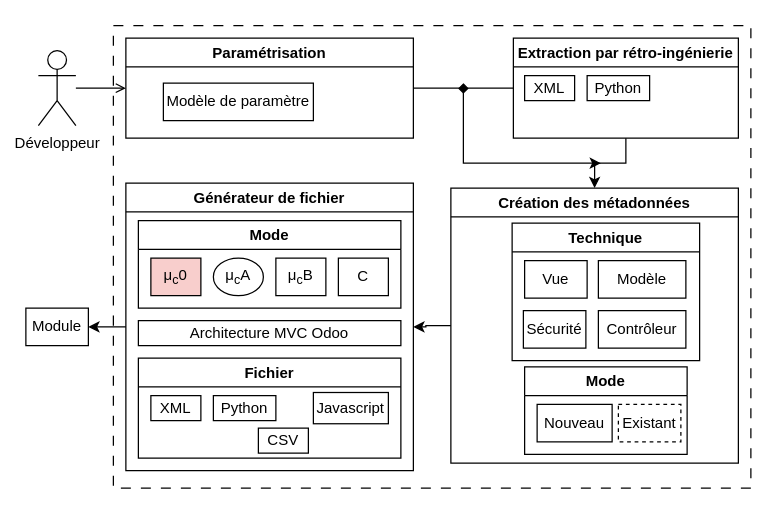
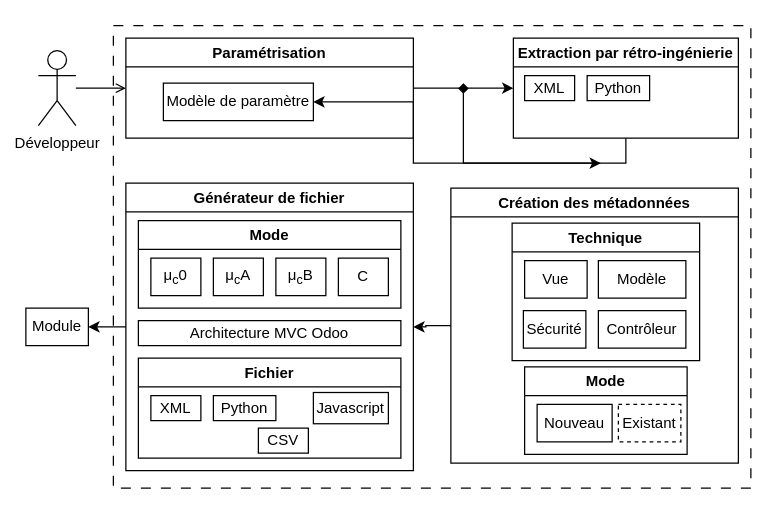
(506, 88) -> (503, 88)
(594, 172) -> (366, 102)
(176, 277) -> (176, 277)
(238, 277) -> (238, 277)
